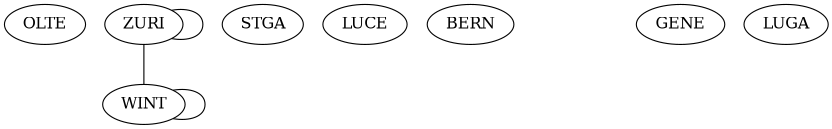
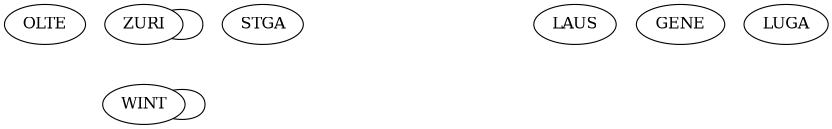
(365, 24) -> none
(471, 24) -> none
none -> (575, 24)
(144, 65) -> none
